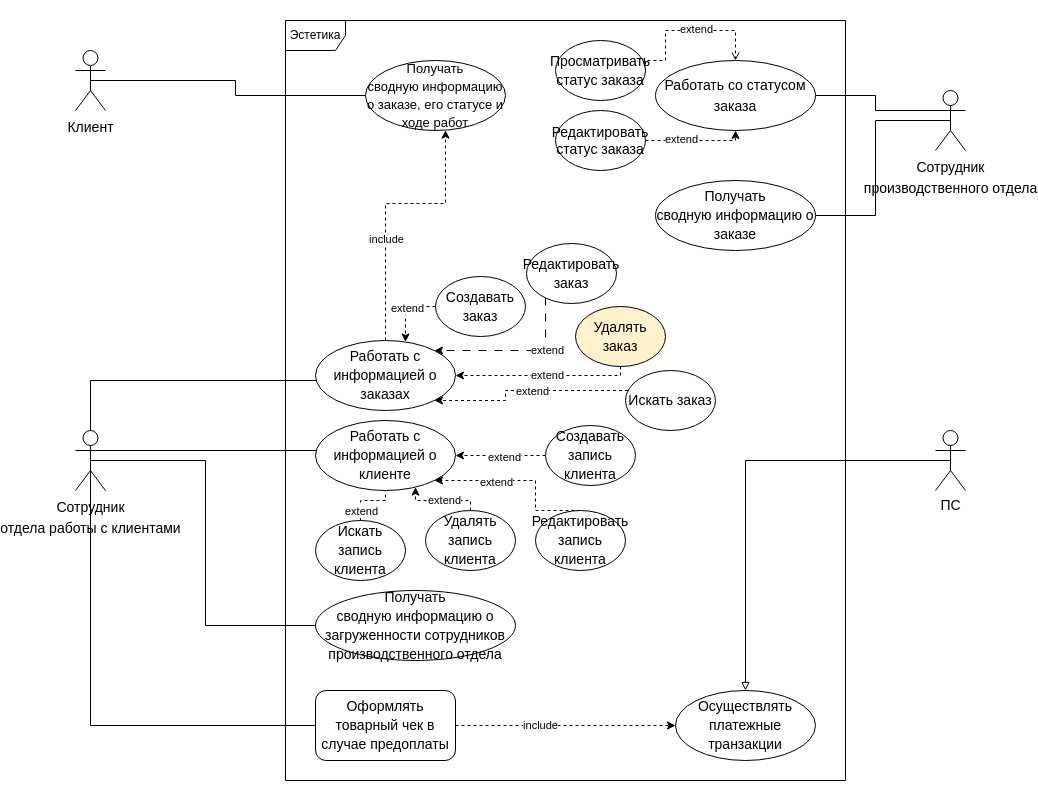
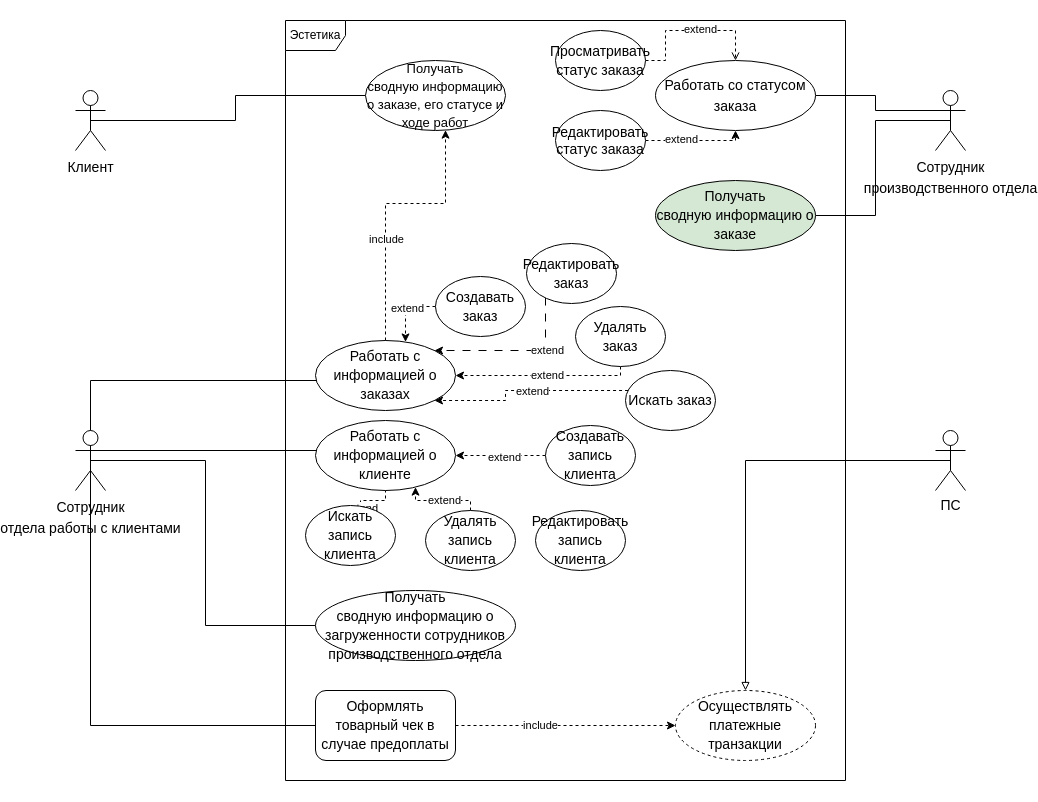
(601, 71) -> (601, 61)
(91, 81) -> (91, 121)
(736, 216) -> (736, 216)
(621, 337) -> (621, 337)
(520, 481) -> none
(361, 551) -> (351, 536)
(746, 726) -> (746, 726)
